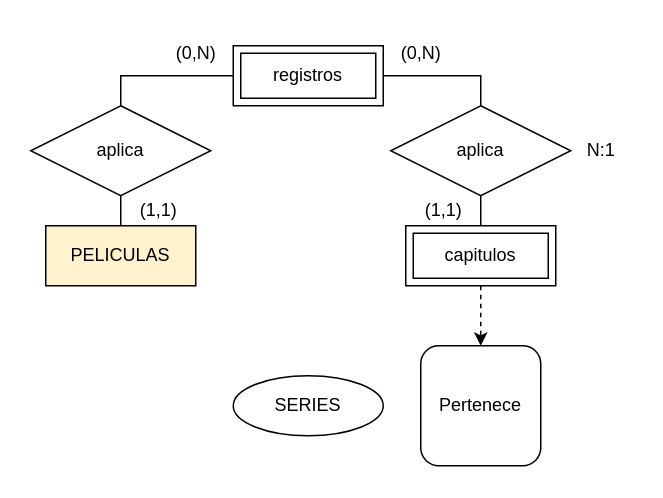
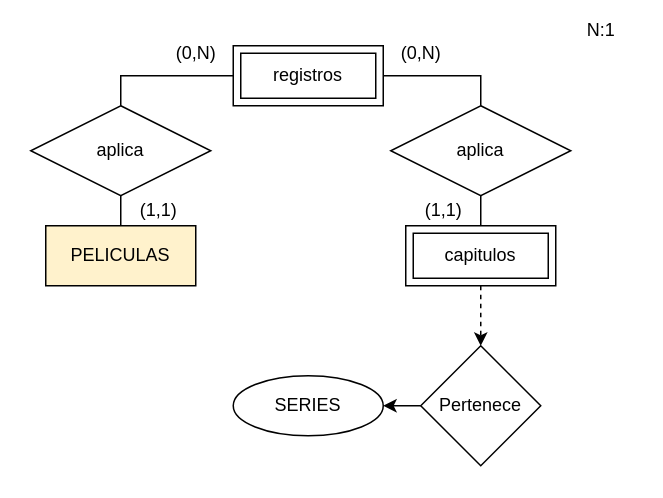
(601, 151) -> (601, 31)
none -> (397, 406)
(481, 406) -> (481, 406)
